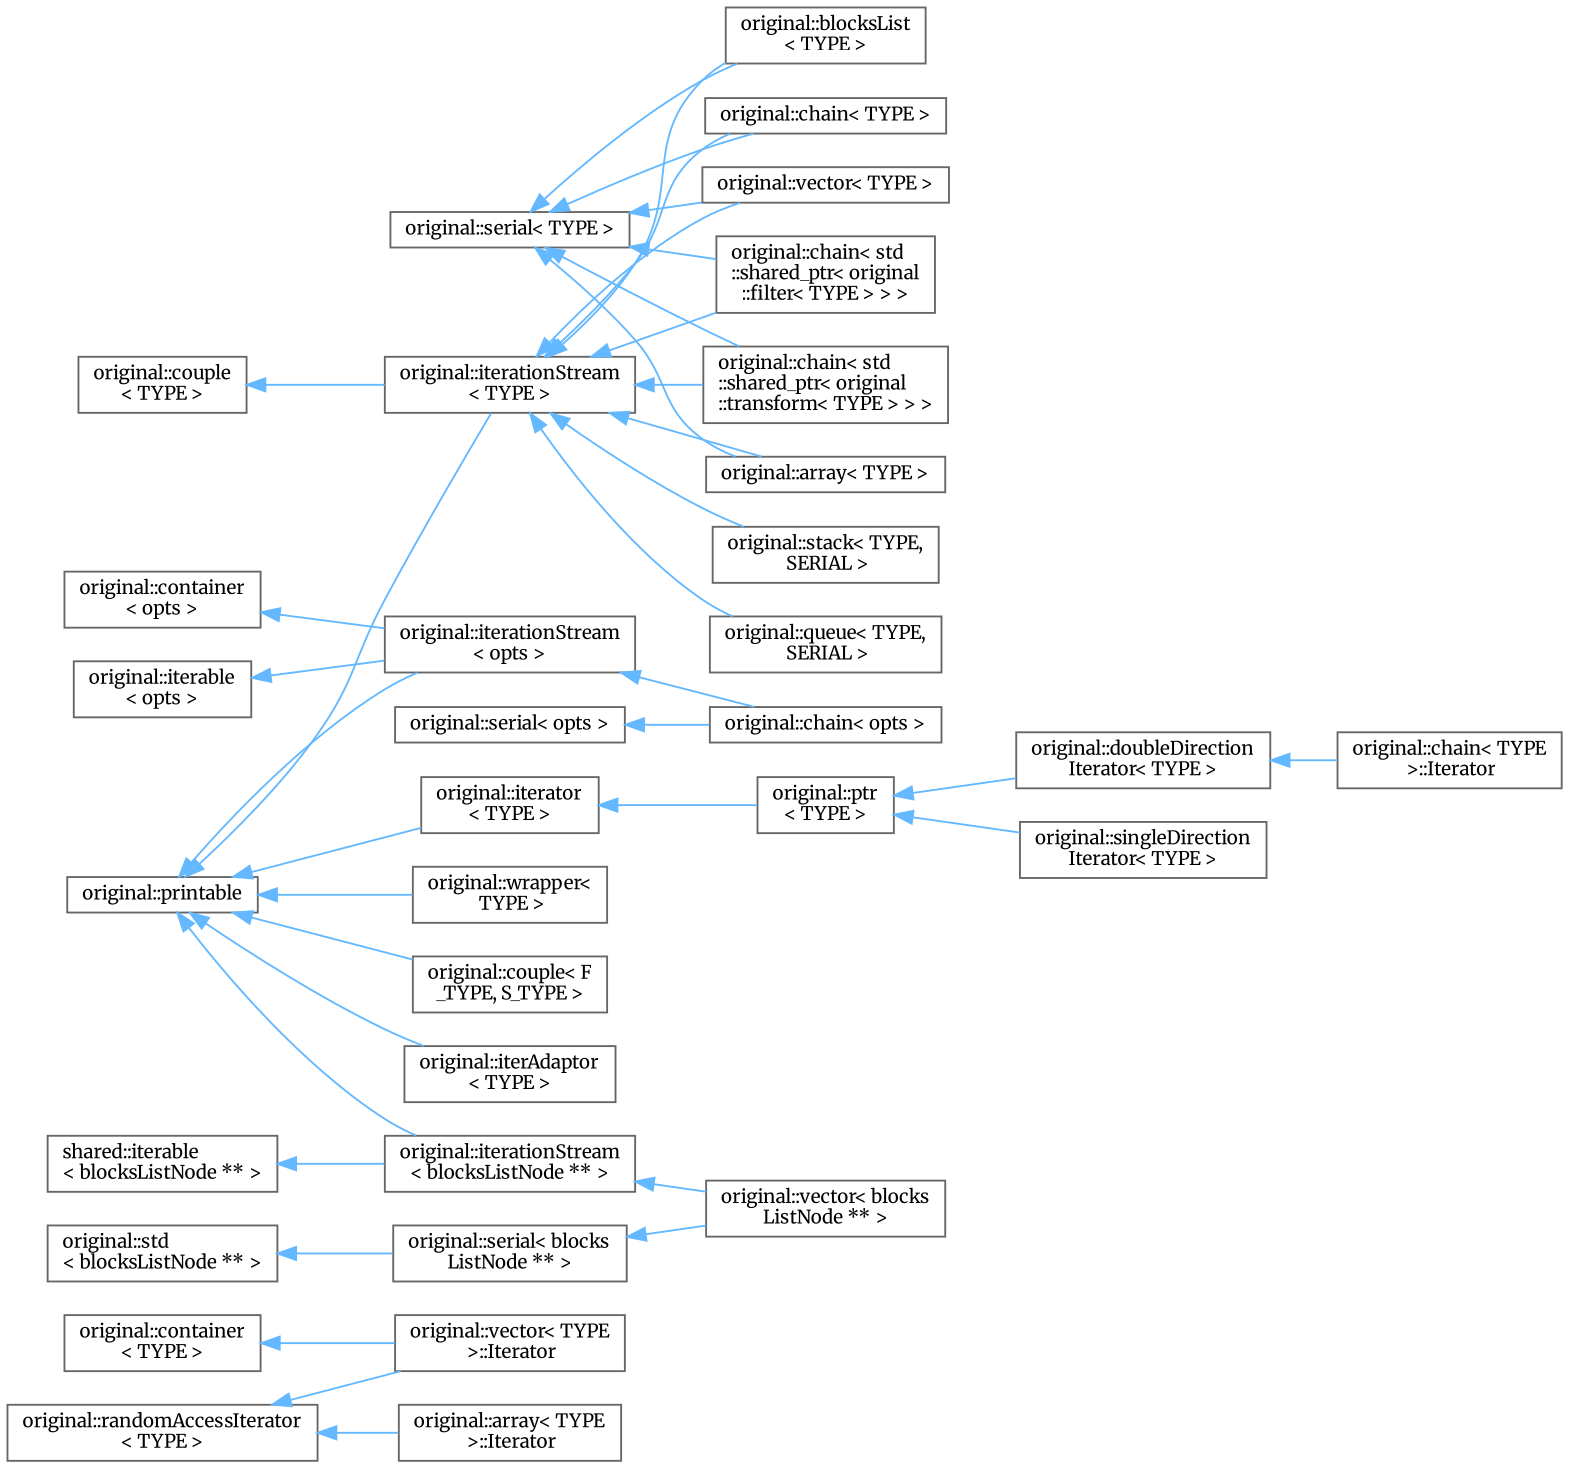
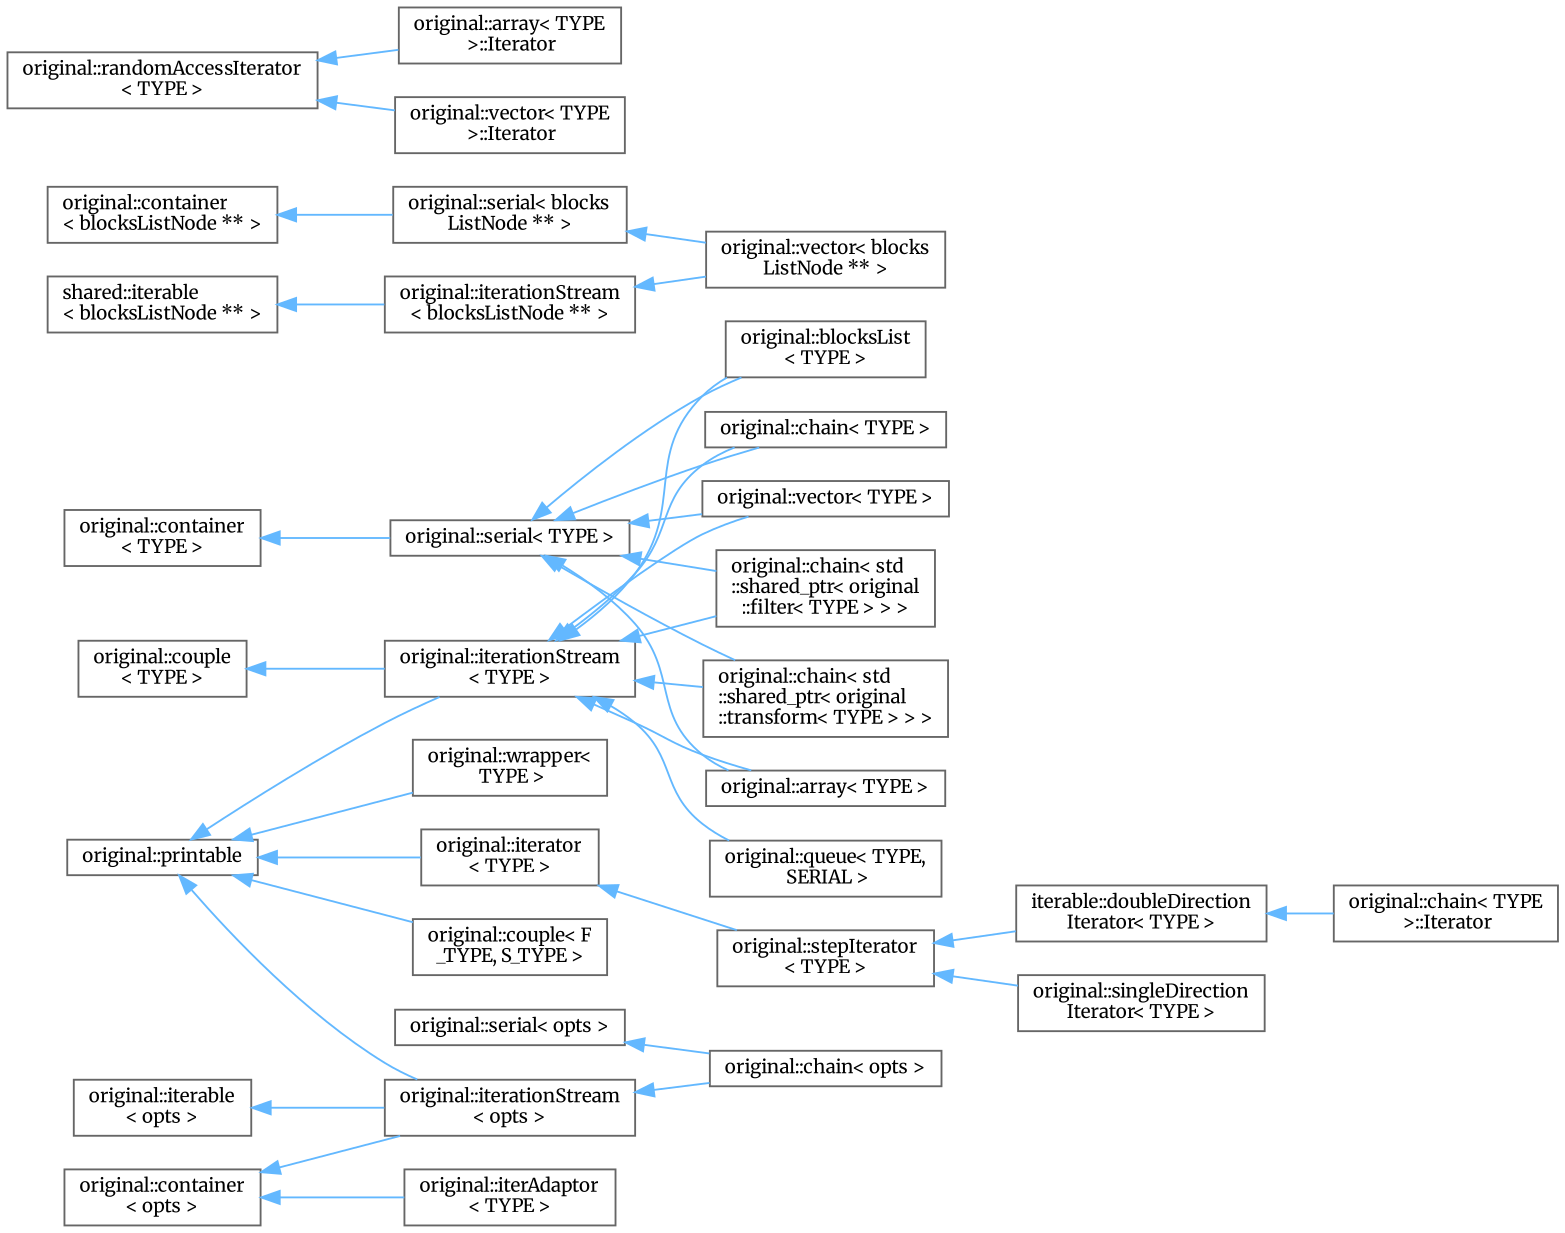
(826, 555) -> none
(1143, 760) -> (1141, 913)
(826, 805) -> (826, 958)
(312, 990) -> (342, 1197)
(292, 1044) -> none
(163, 1253) -> (163, 215)
(337, 1343) -> (335, 538)
